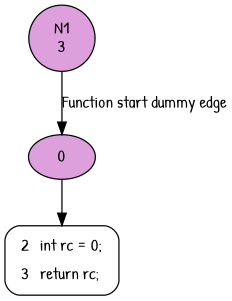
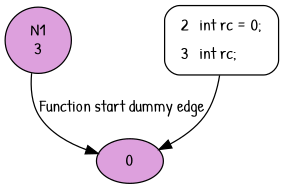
(62, 196) -> (204, 116)
(70, 274) -> (219, 54)
